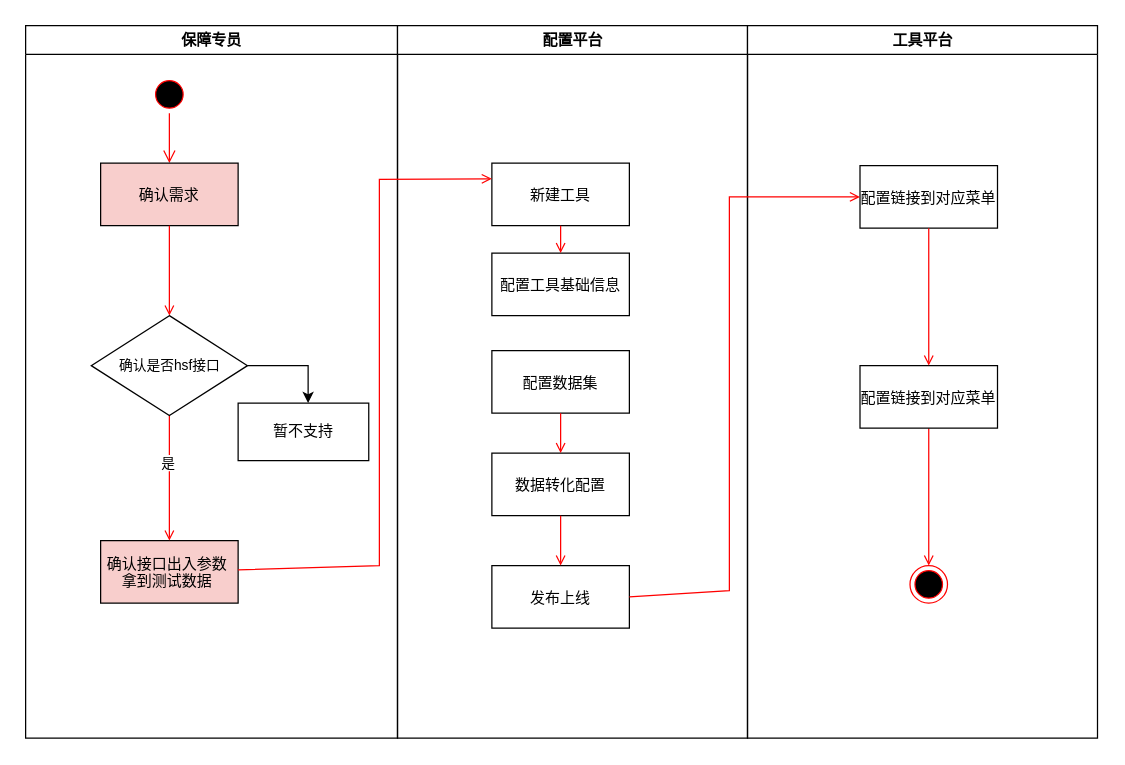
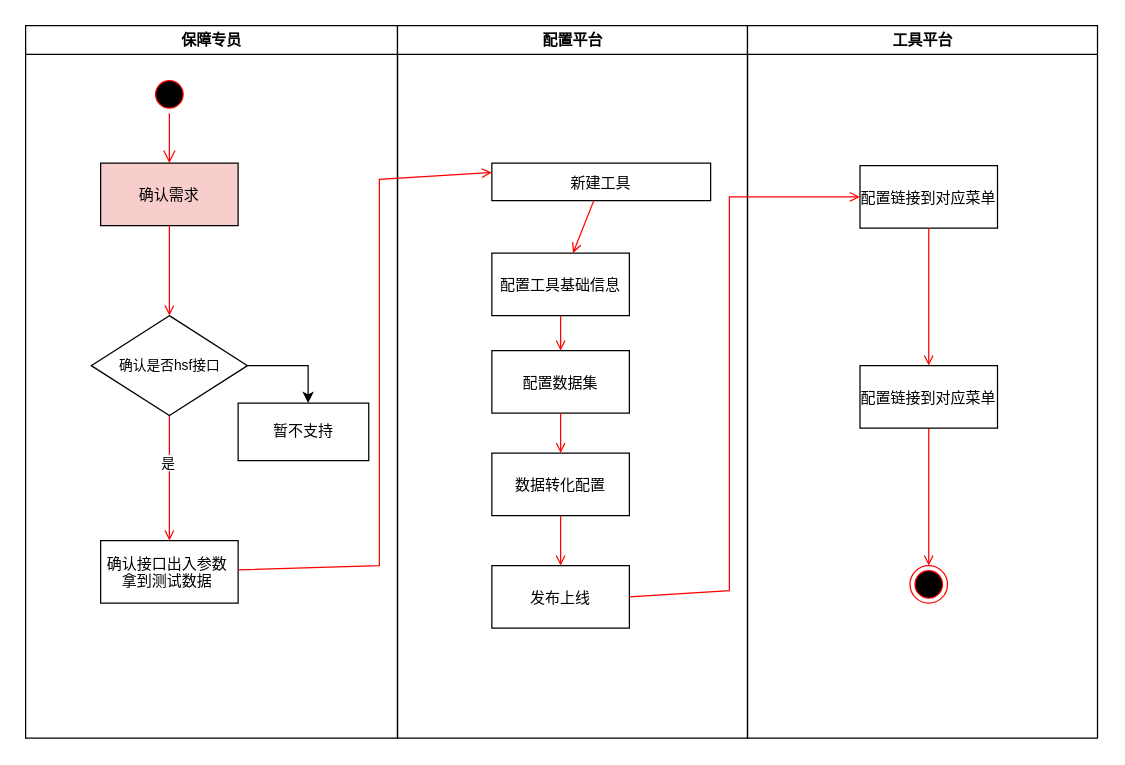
(561, 194) -> (601, 182)
none -> (561, 332)
(169, 572) -> (169, 572)
